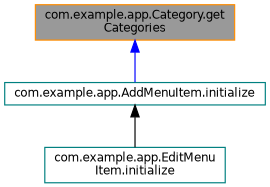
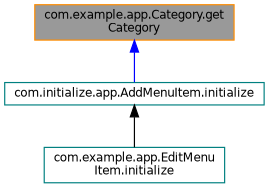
(135, 22) -> (134, 22)
(135, 94) -> (134, 94)
